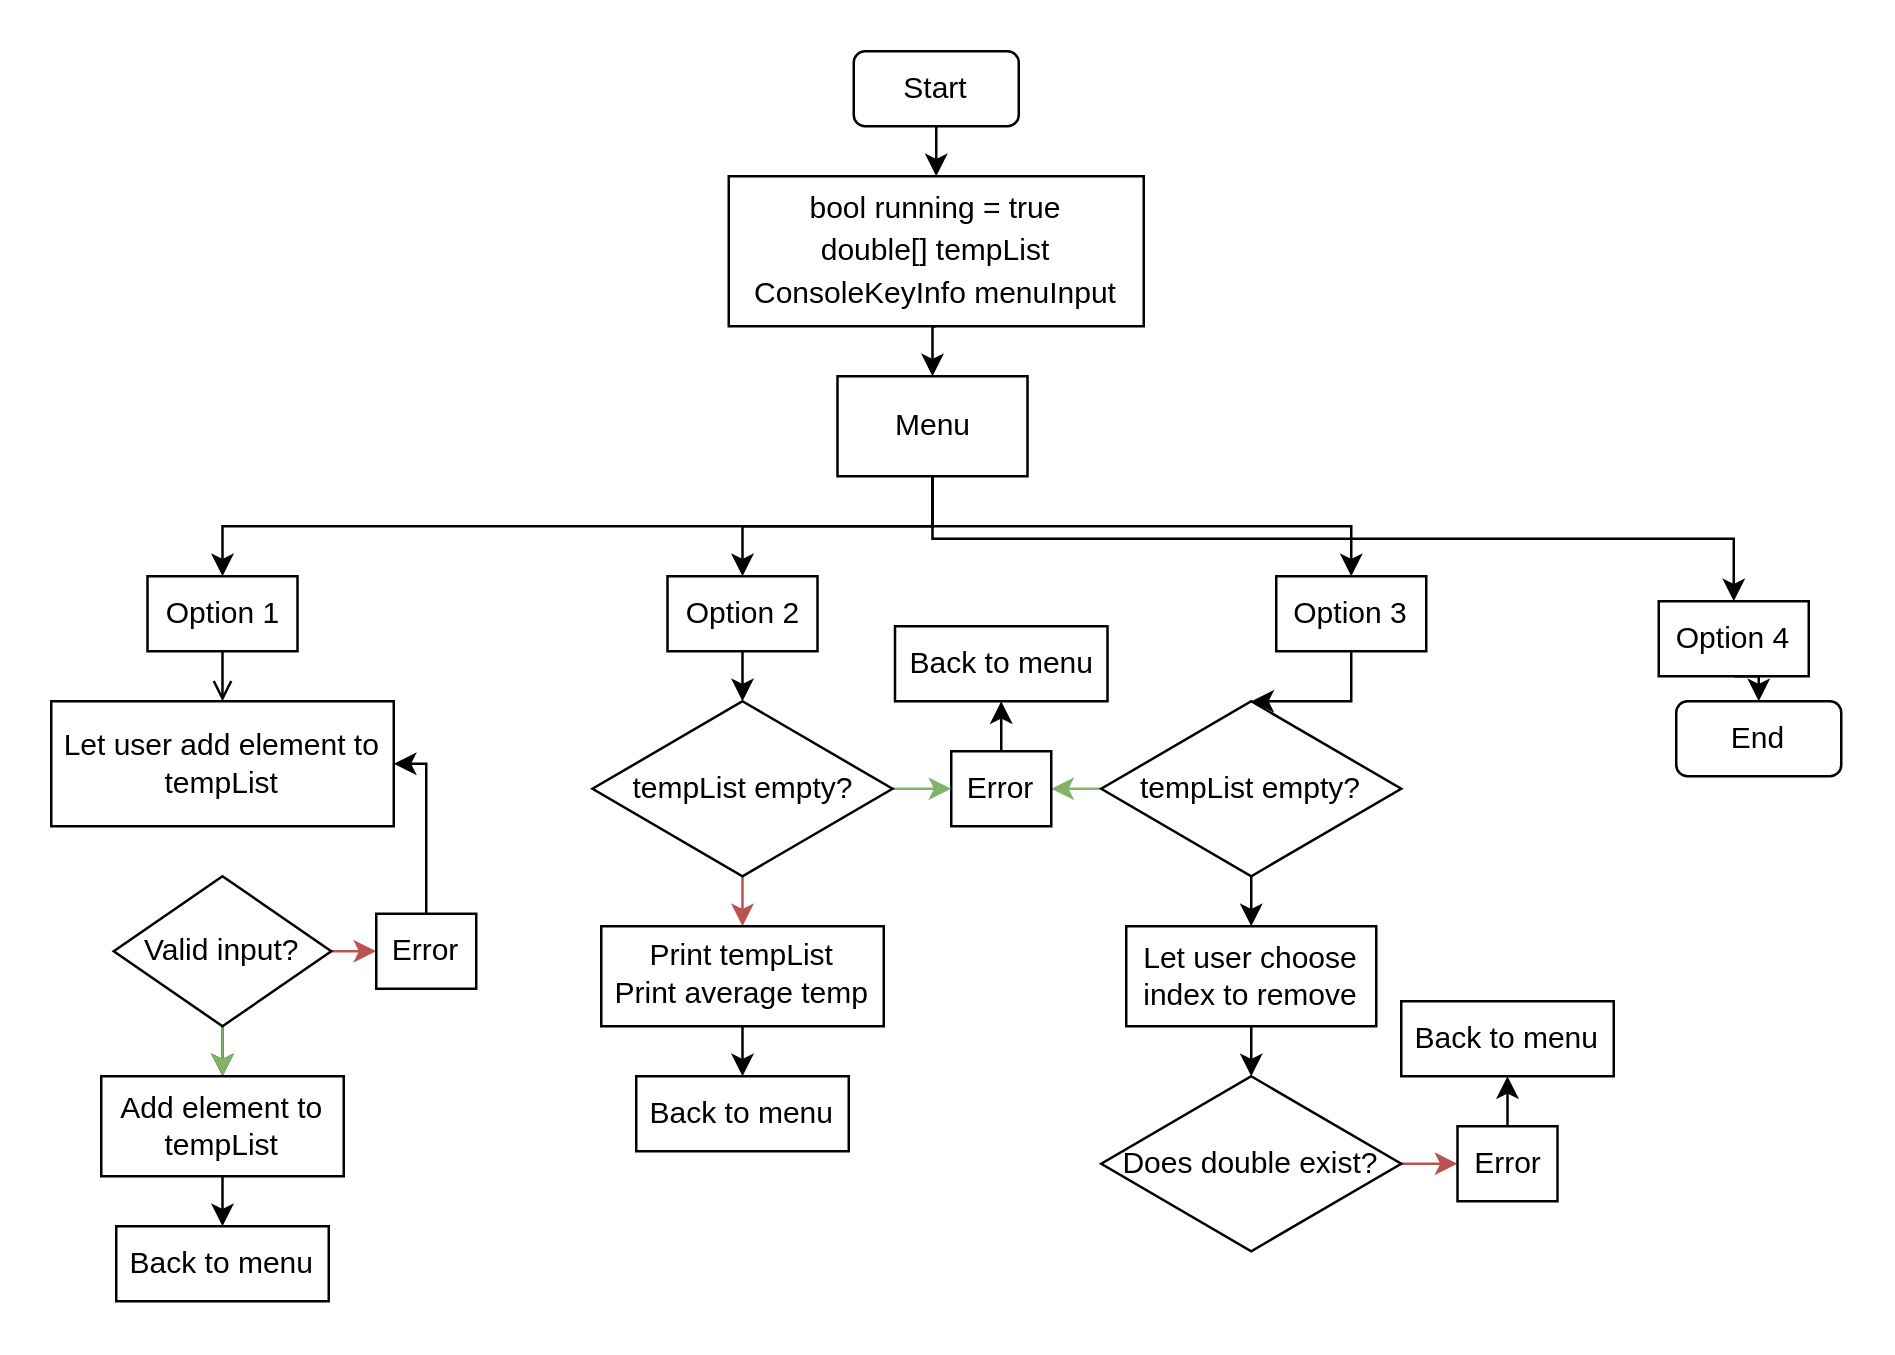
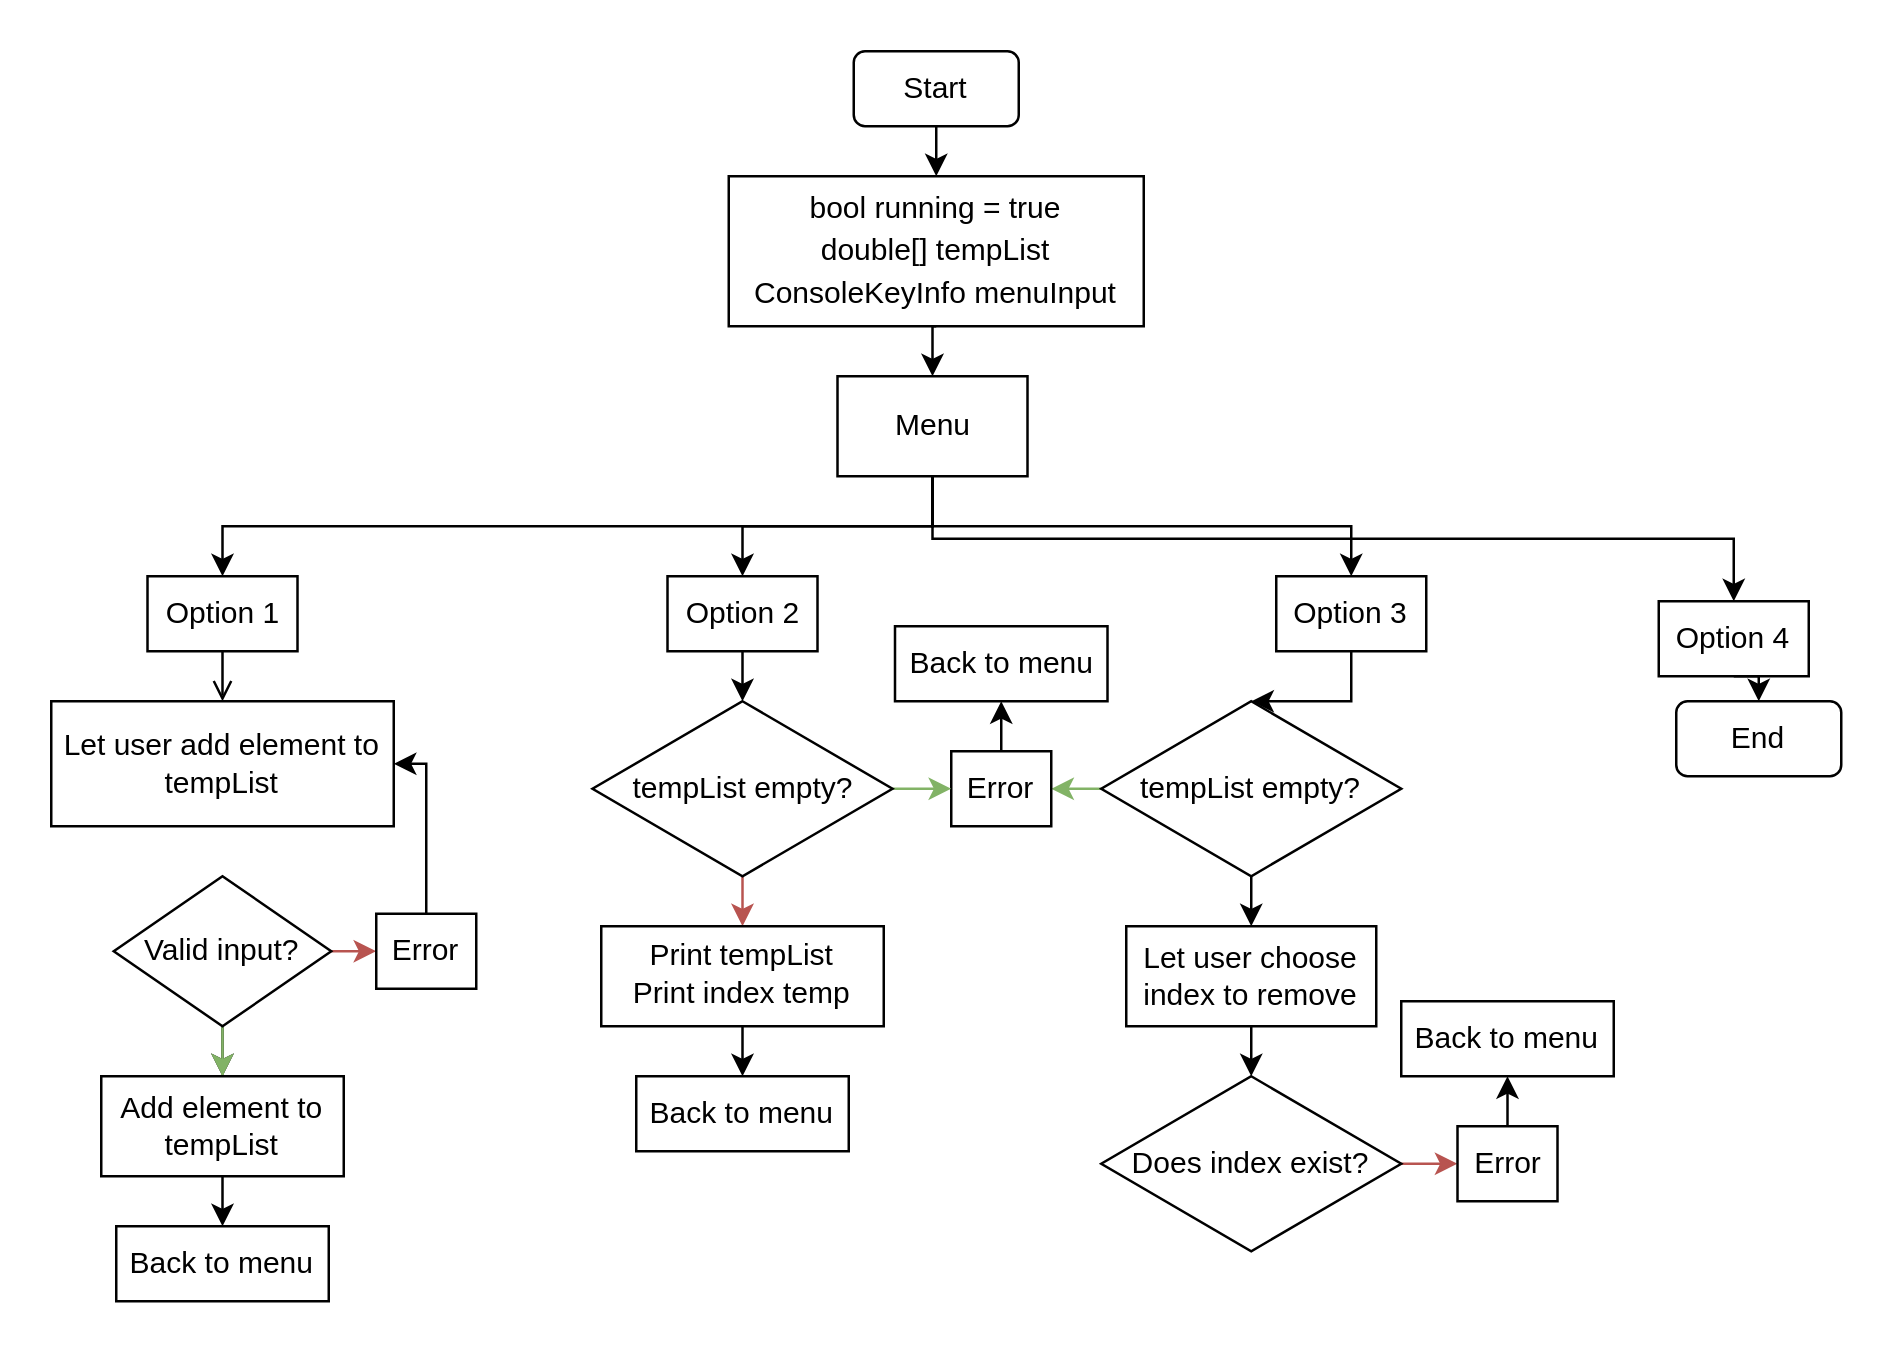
(743, 976) -> (743, 976)
(1251, 1164) -> (1251, 1164)
